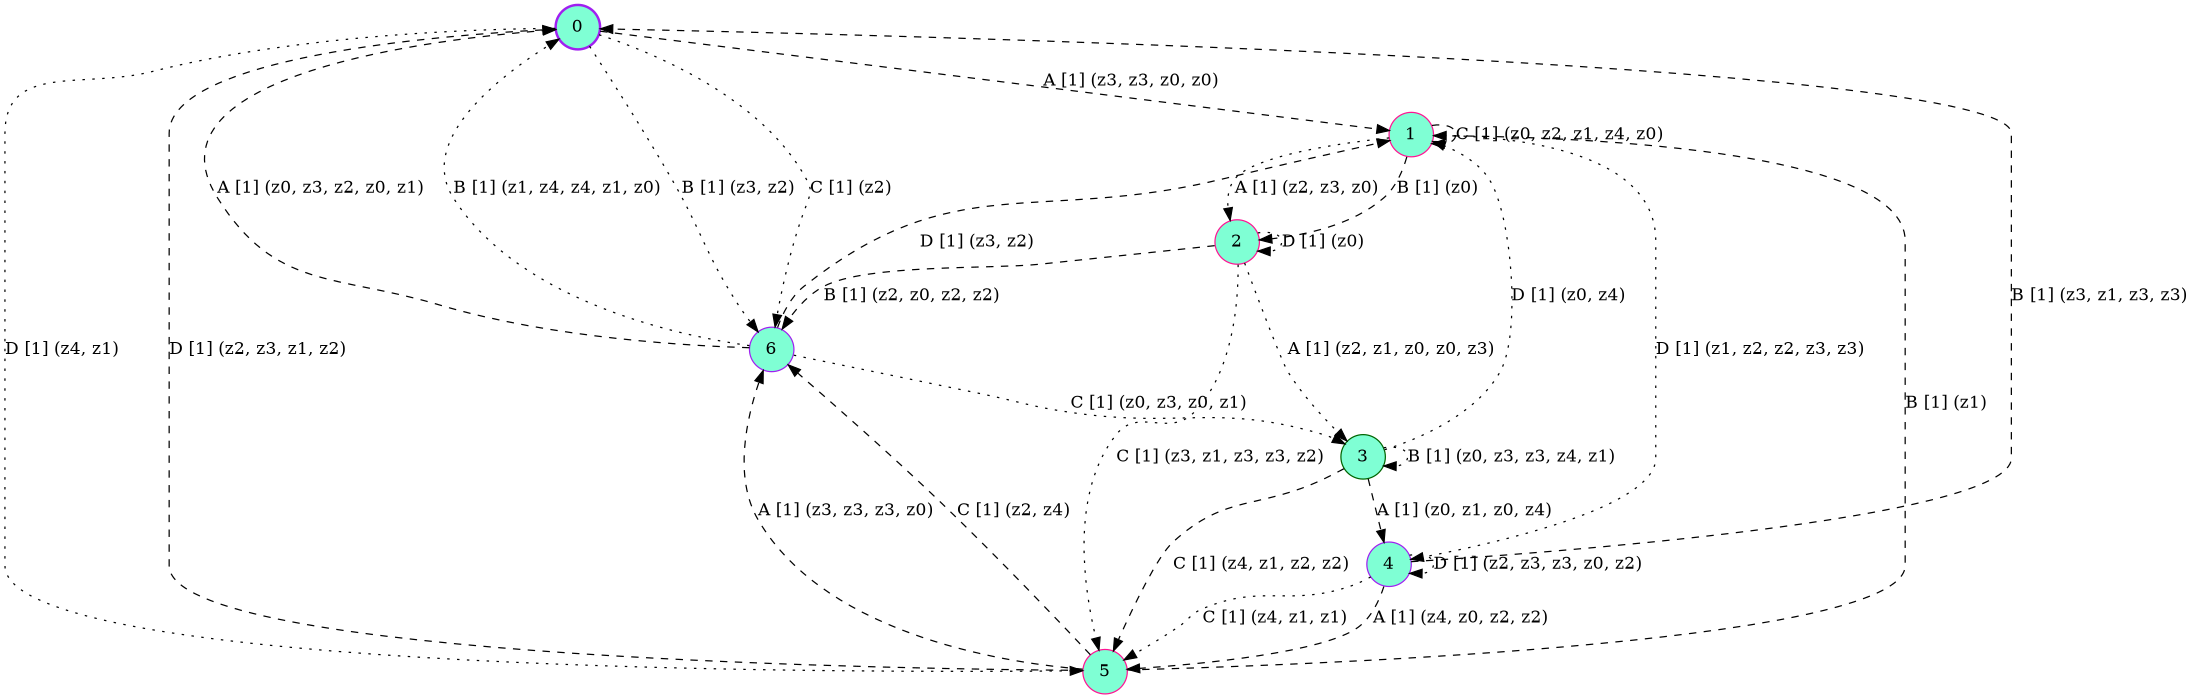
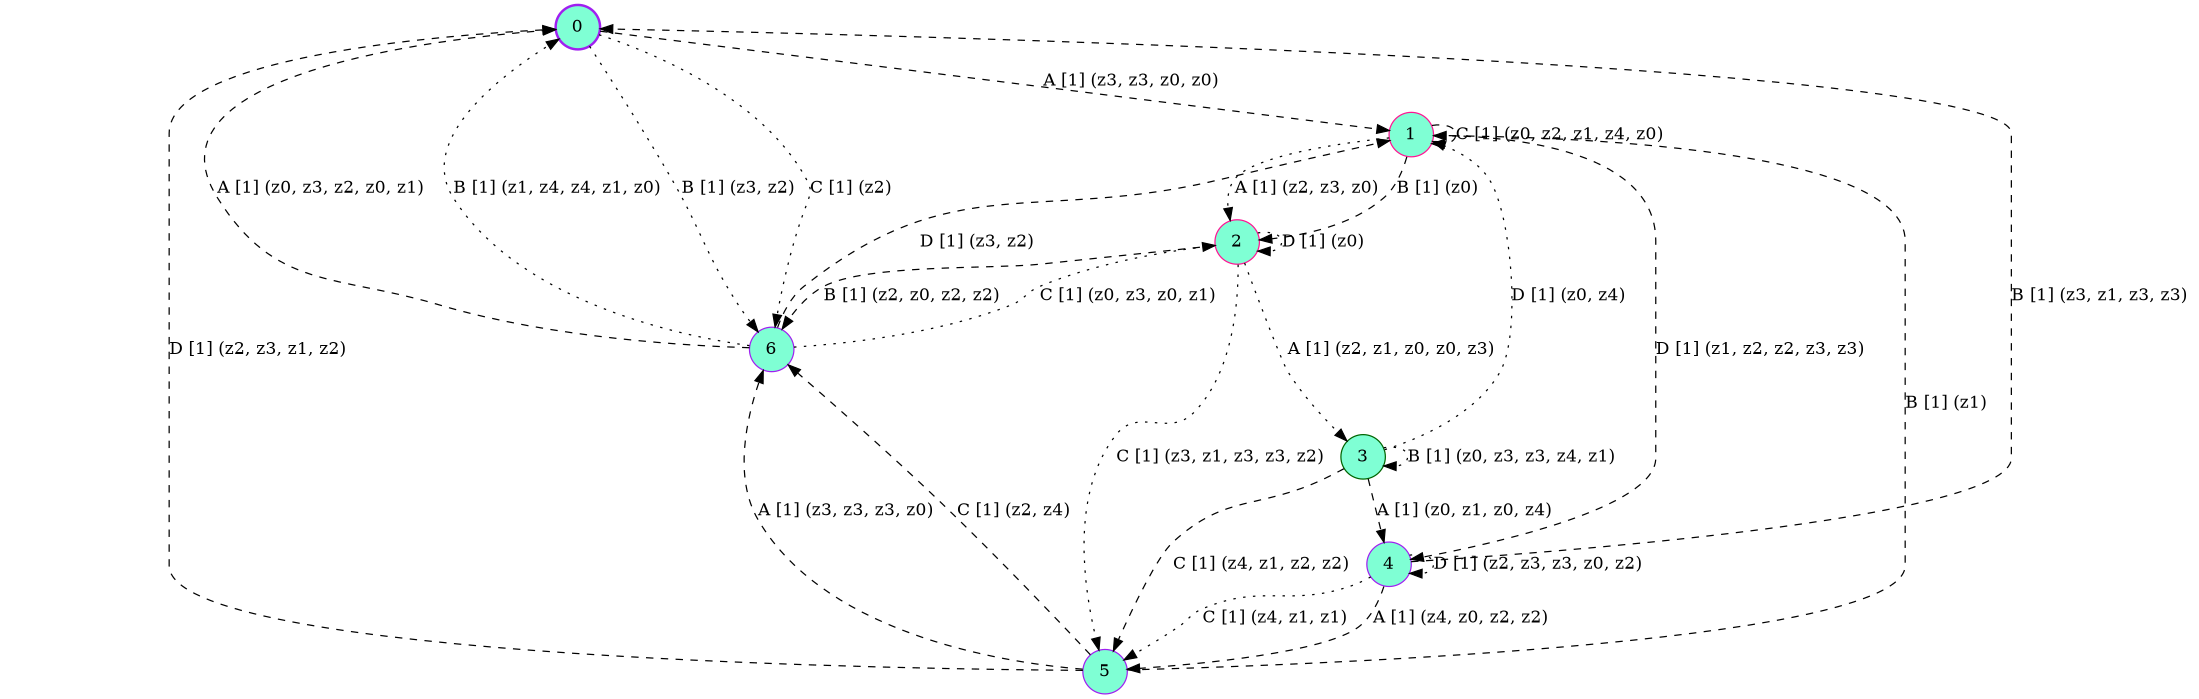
(1656, 346) -> (1656, 346)
(1062, 411) -> (1002, 308)
(30, 589) -> none
(1105, 672) -> (1105, 672)
